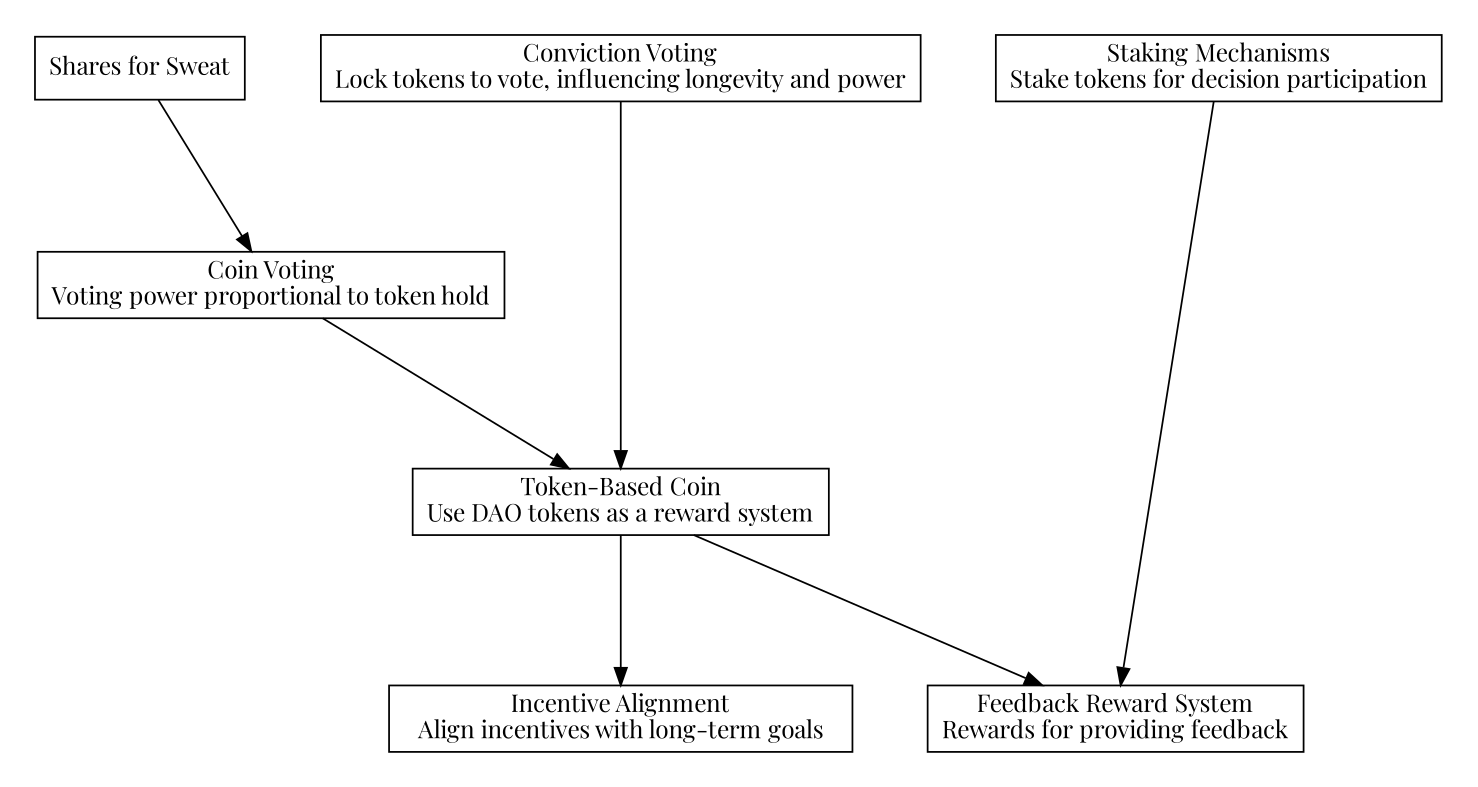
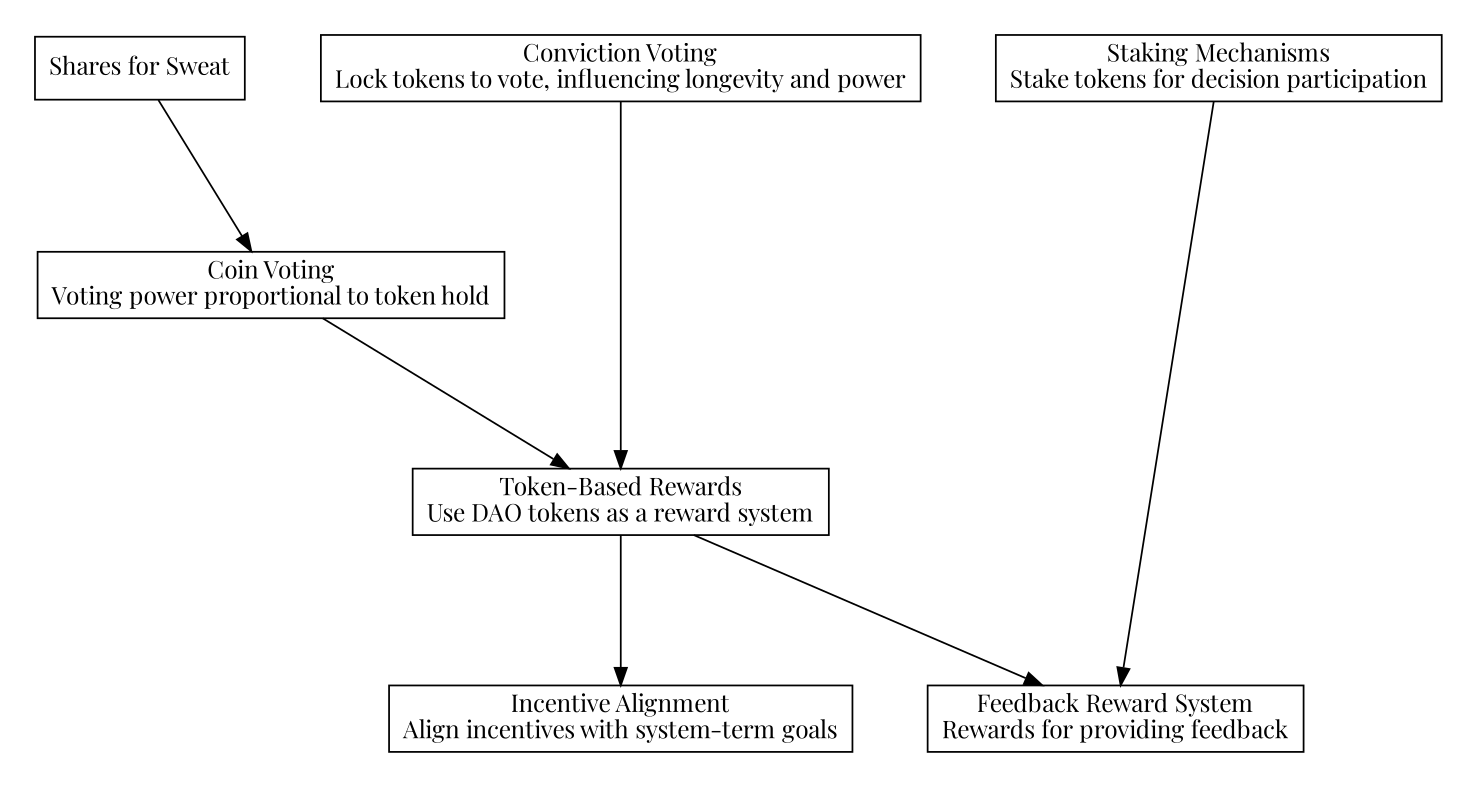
(621, 502) -> (621, 502)
(621, 719) -> (621, 719)
